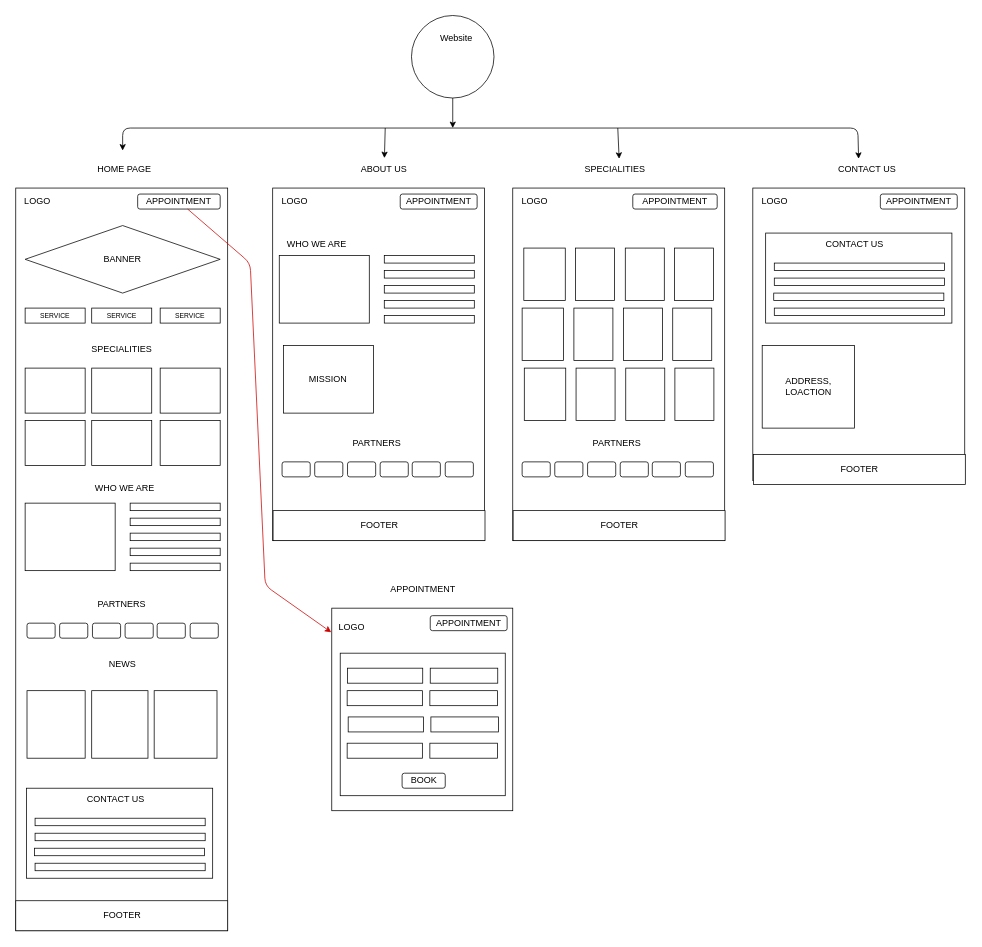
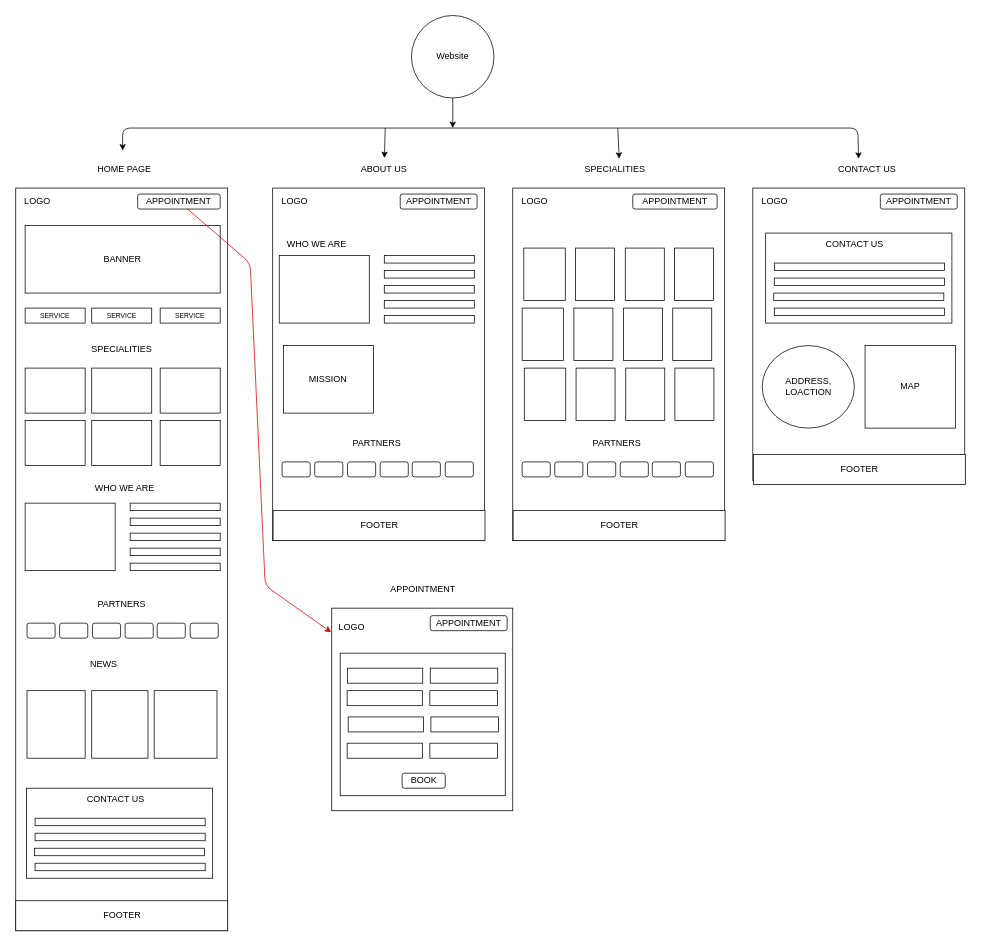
(456, 38) -> (453, 57)
(123, 259) -> (123, 259)
(808, 387) -> (808, 387)
none -> (910, 387)
(123, 664) -> (104, 664)
